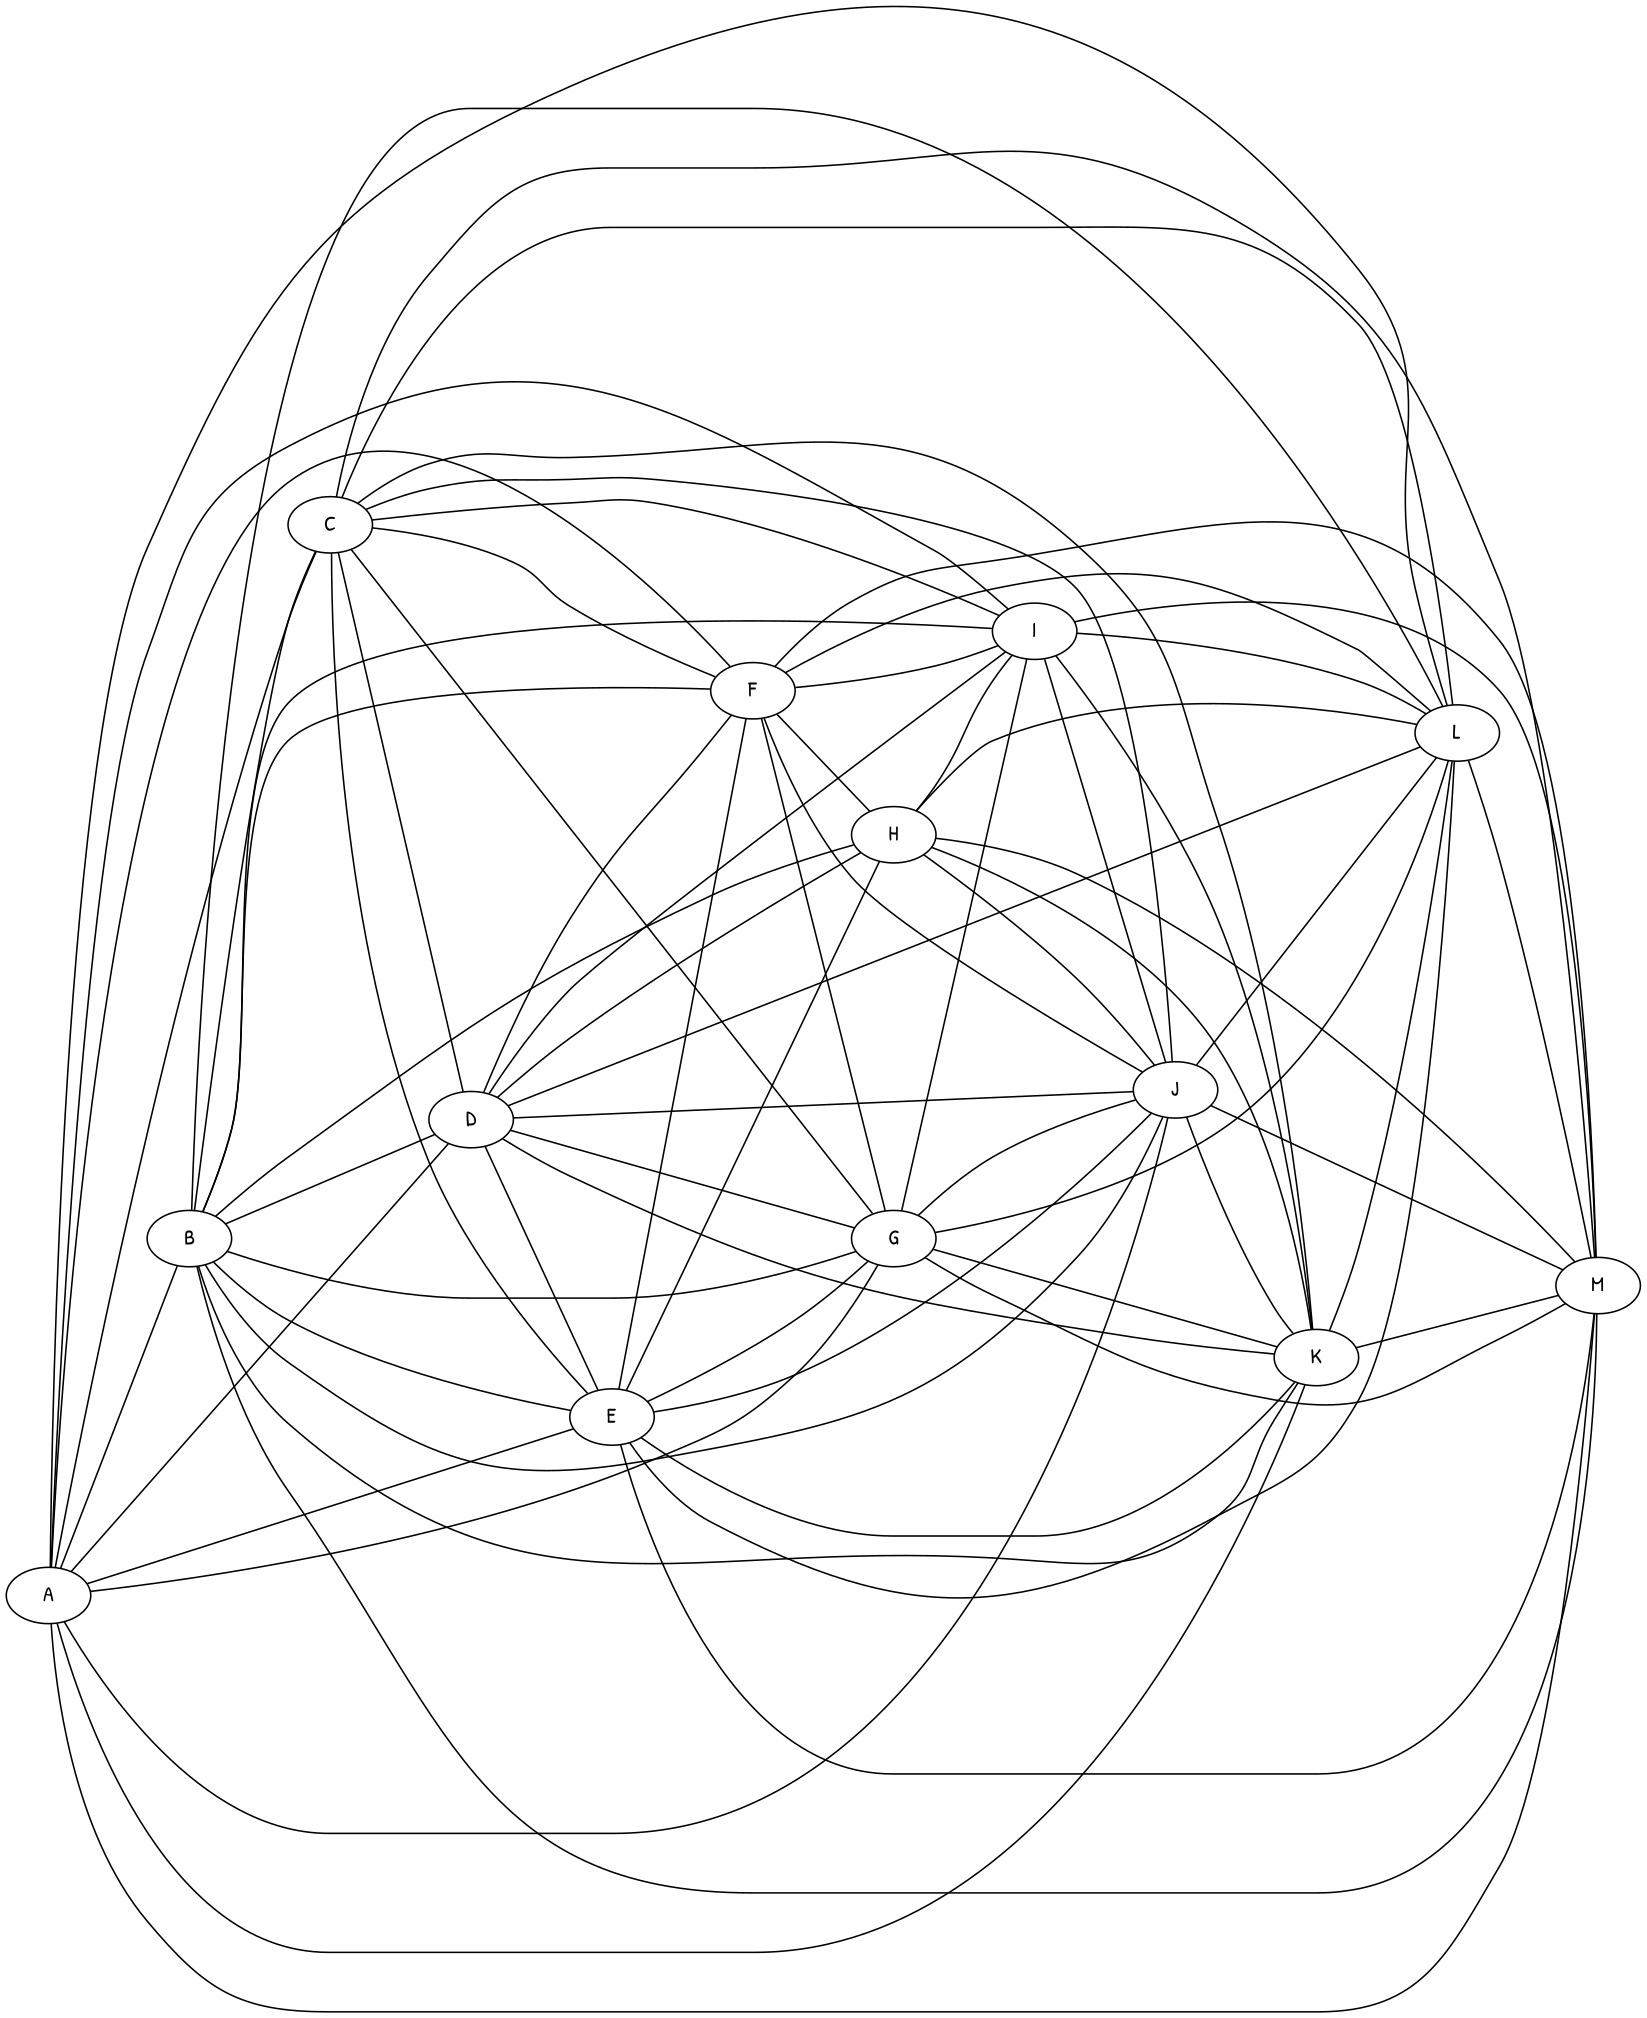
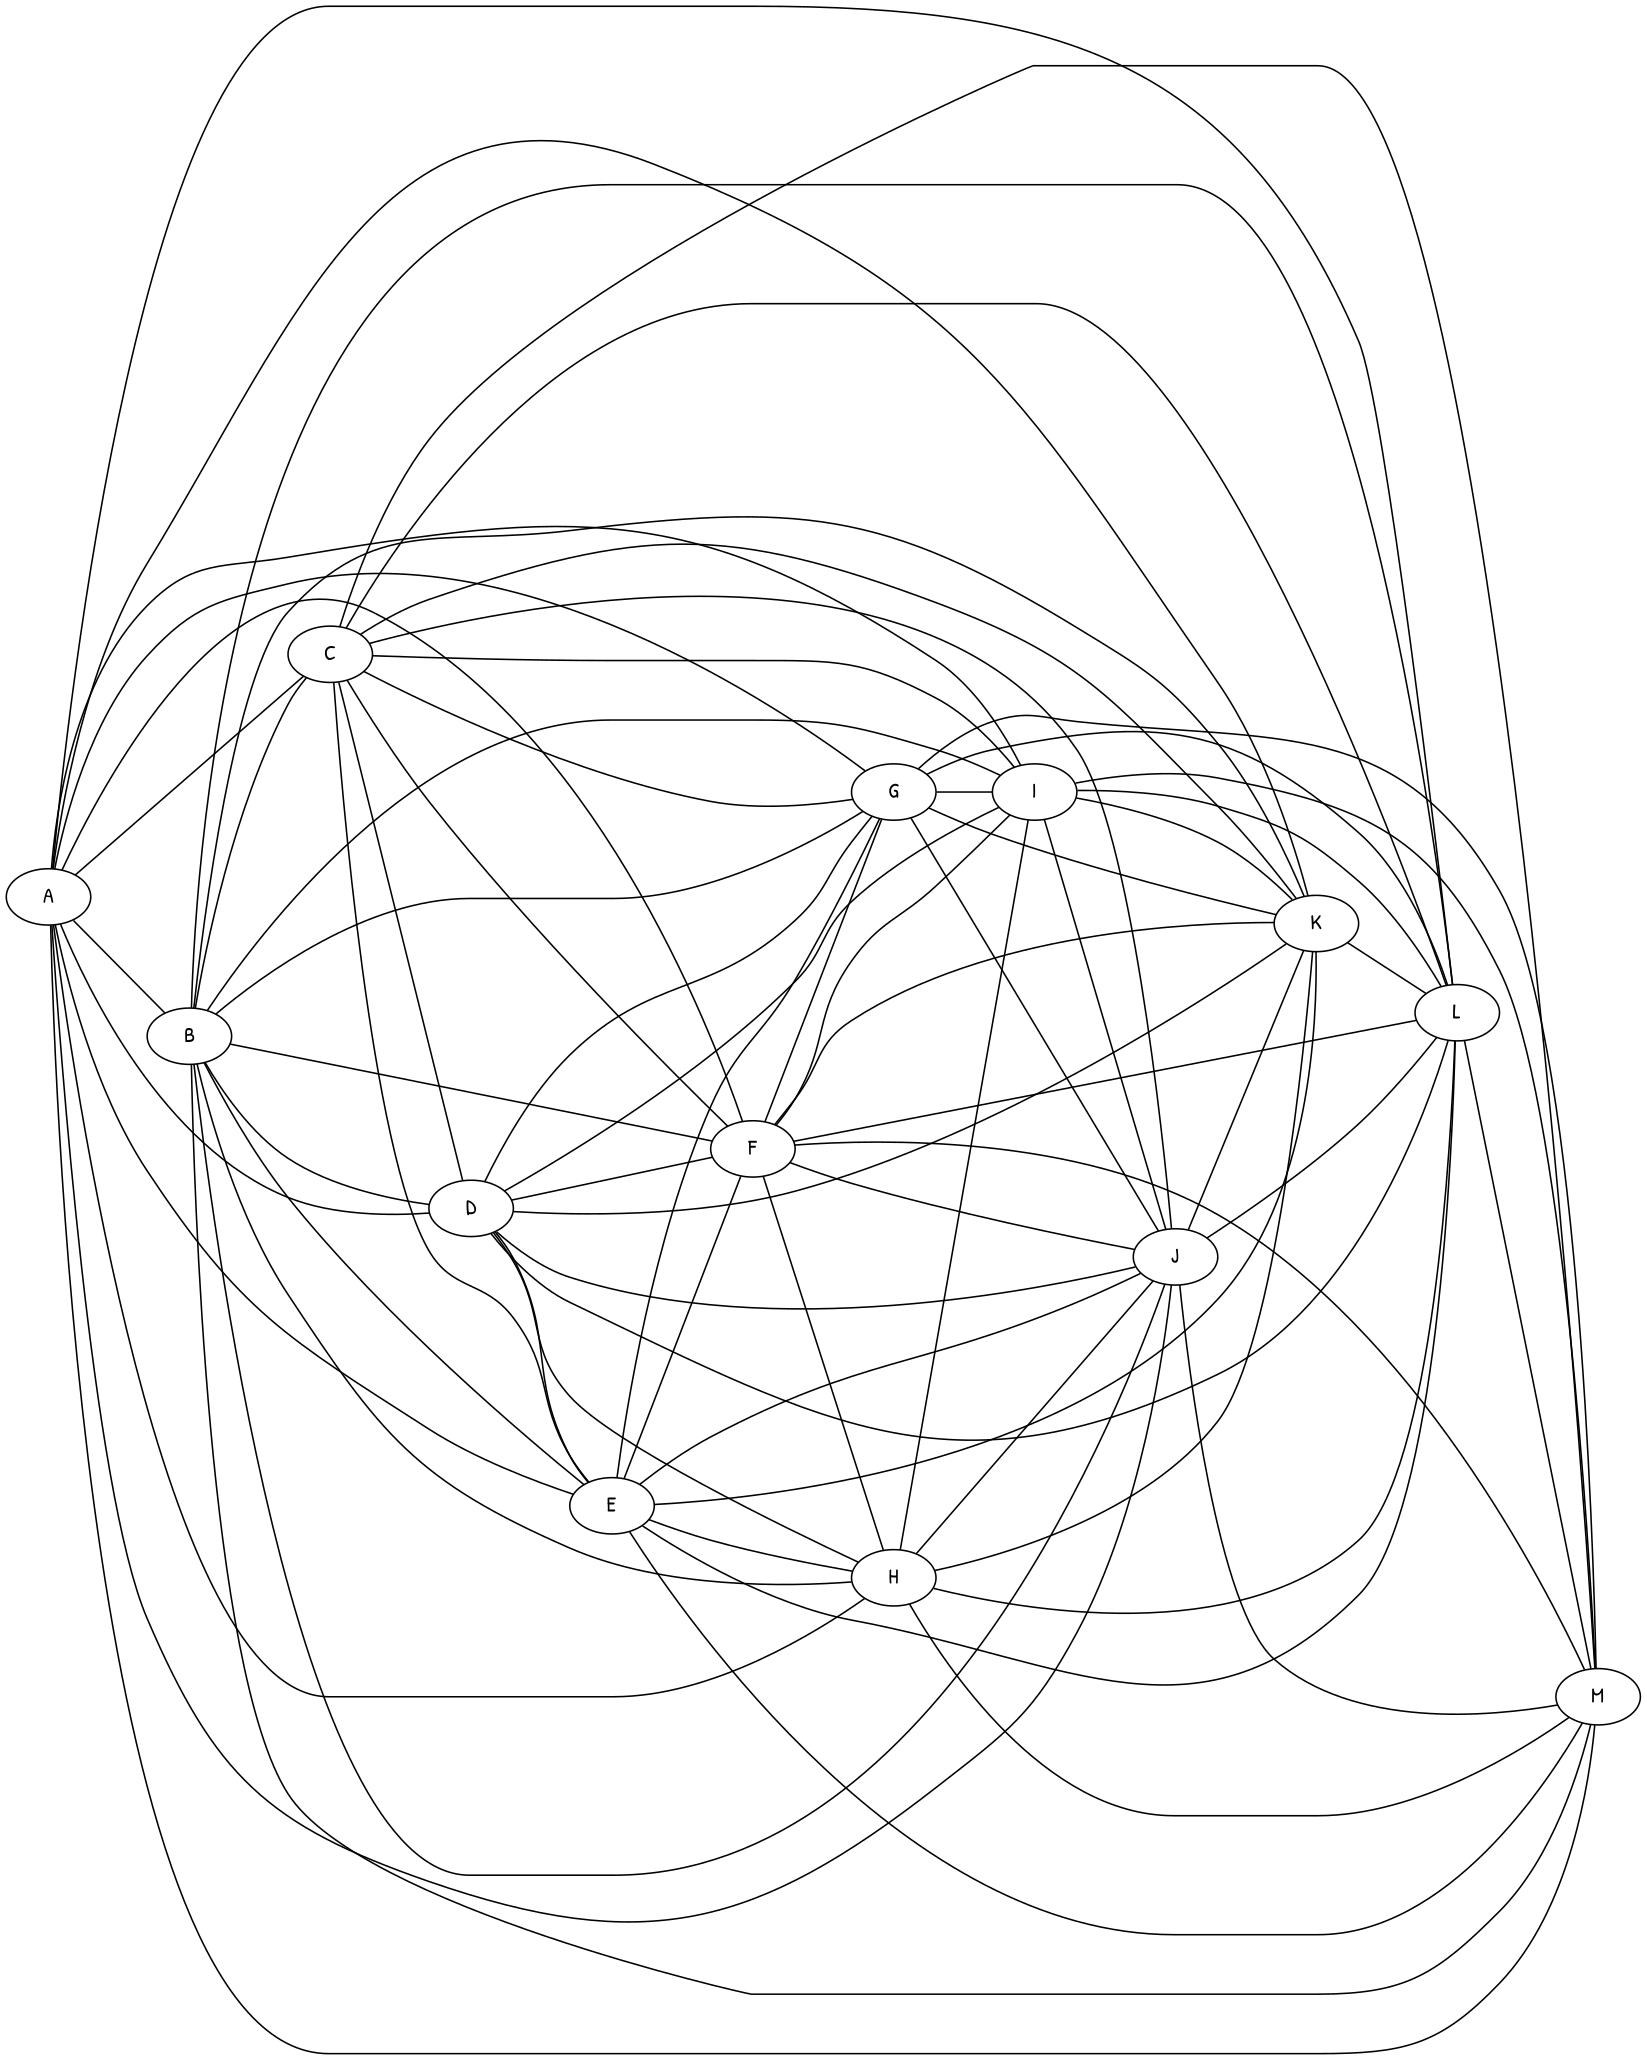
(1457, 1322) -> (979, 963)
none -> (223, 1604)
